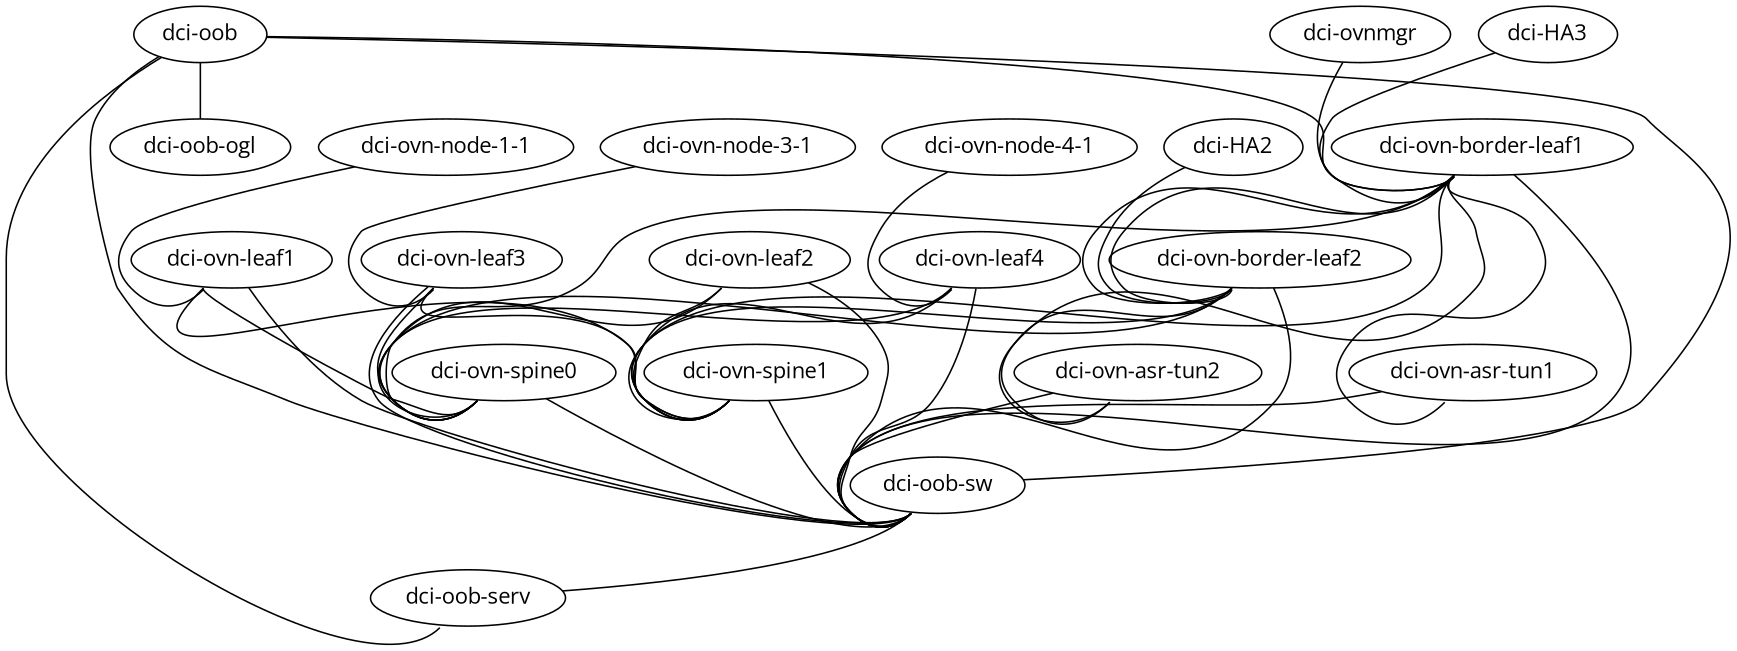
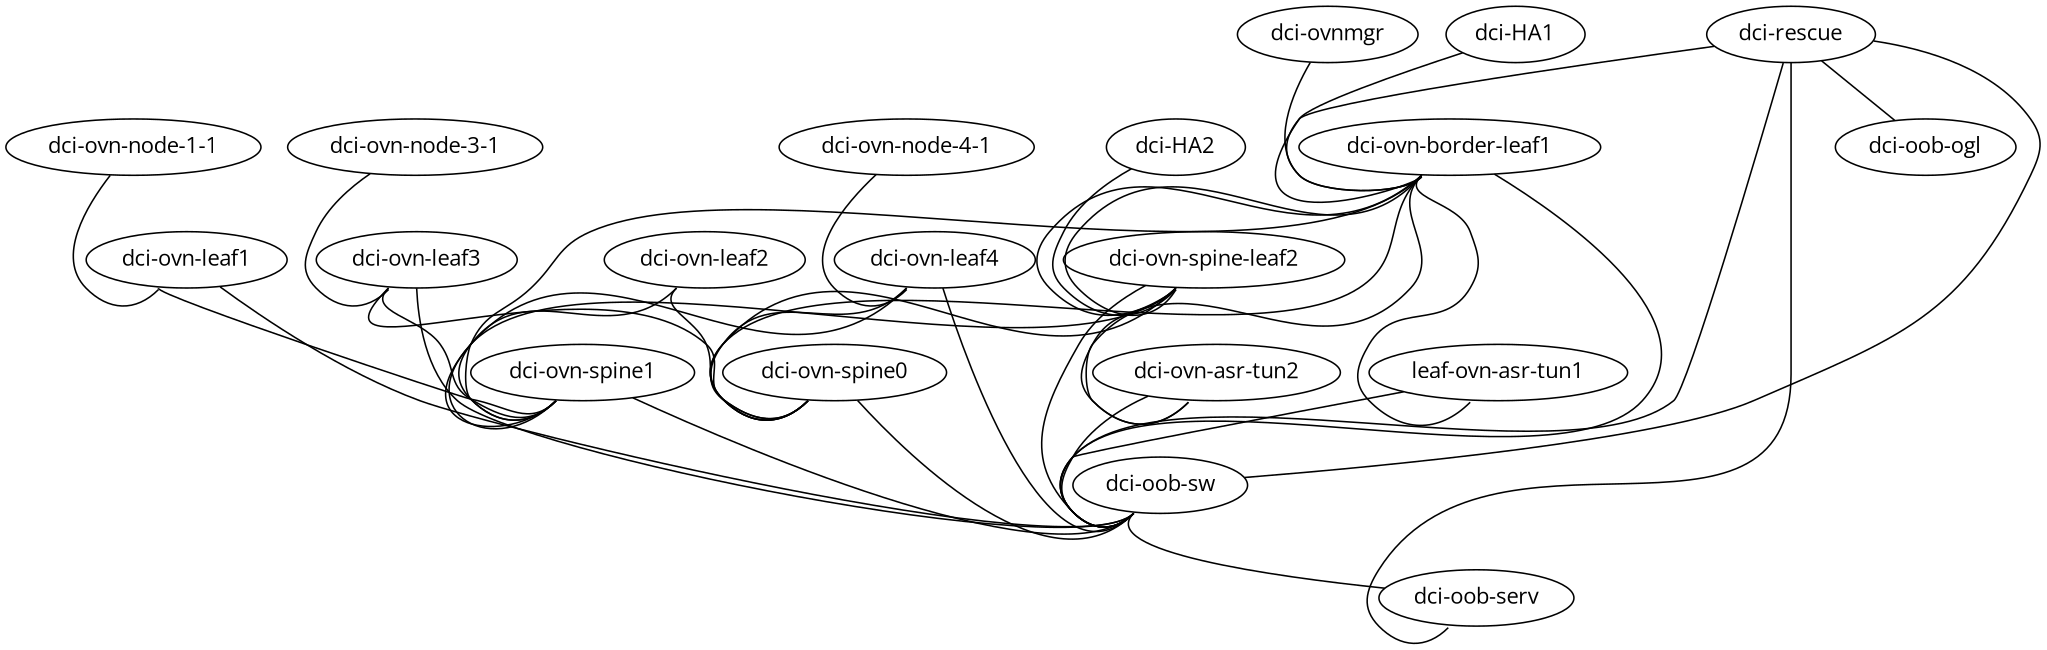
(200, 34) -> (1791, 34)
(1548, 34) -> (1516, 34)
(1260, 260) -> (1204, 260)
(335, 370) -> none
(1473, 373) -> (1498, 373)
(874, 418) -> none
